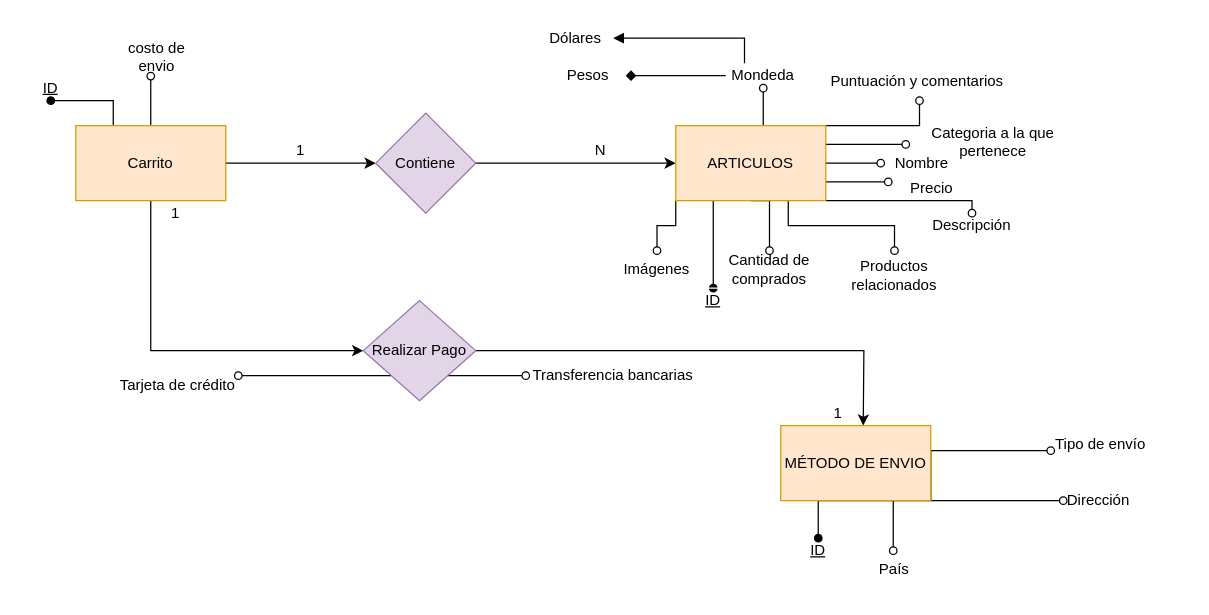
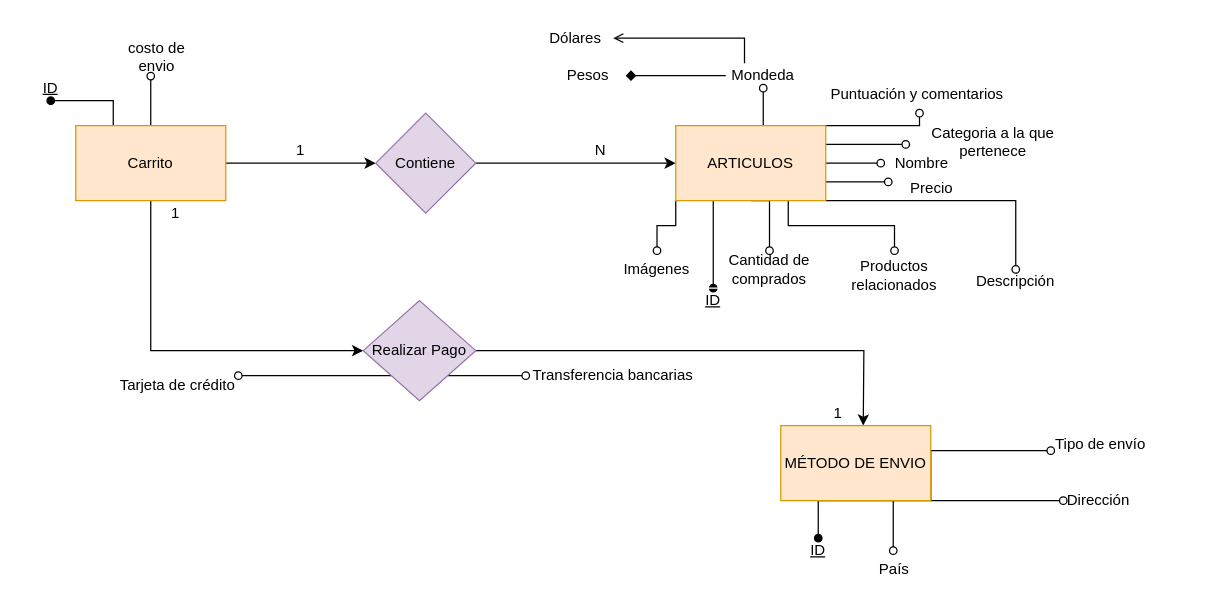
(624, 38) -> (621, 38)
(919, 82) -> (919, 94)
(972, 226) -> (1016, 282)
